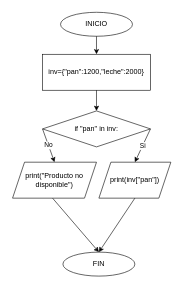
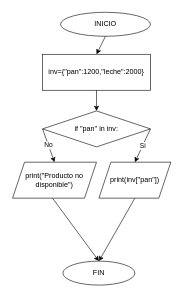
(96, 24) -> (105, 24)
(99, 264) -> (99, 273)
